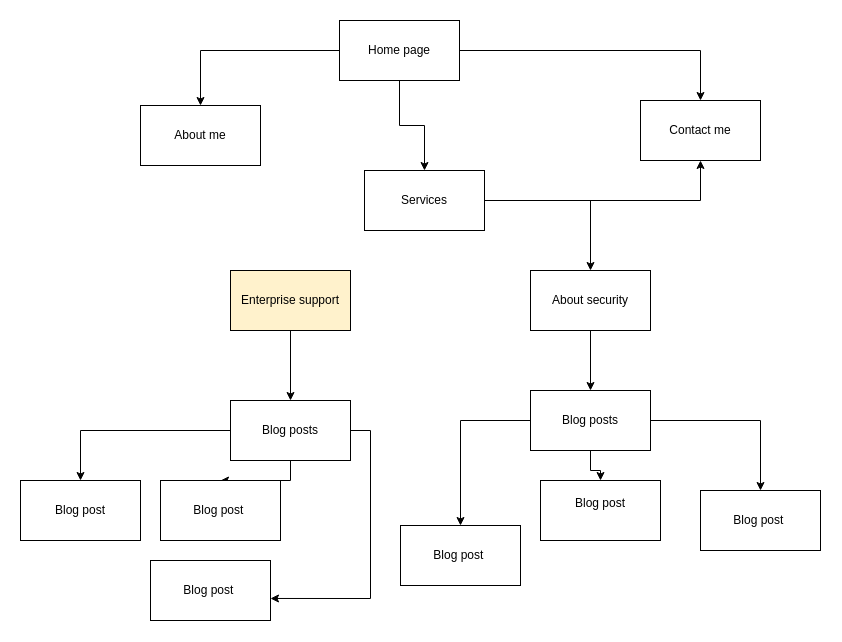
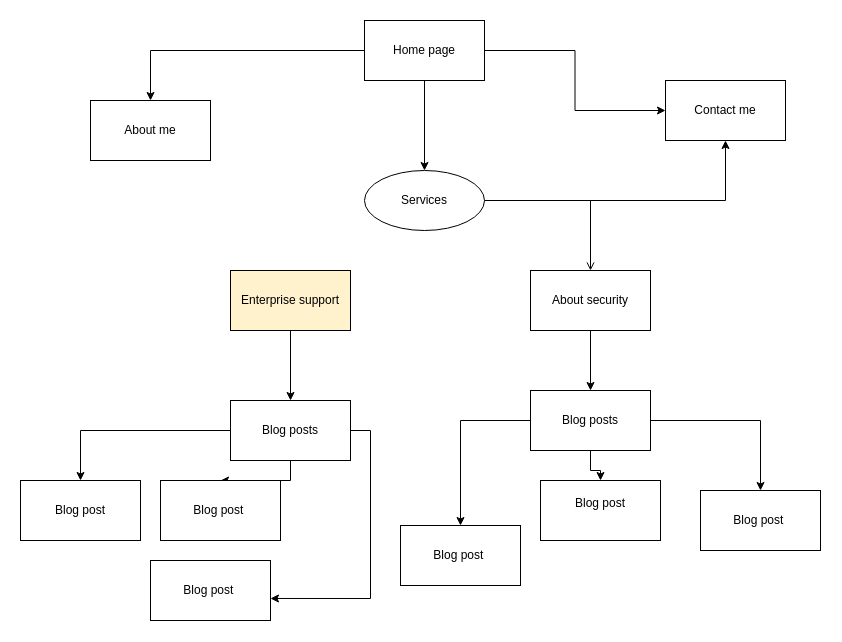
(400, 51) -> (425, 51)
(701, 131) -> (726, 111)
(201, 136) -> (151, 131)
(425, 201) -> (425, 201)
(591, 262) -> (591, 264)
